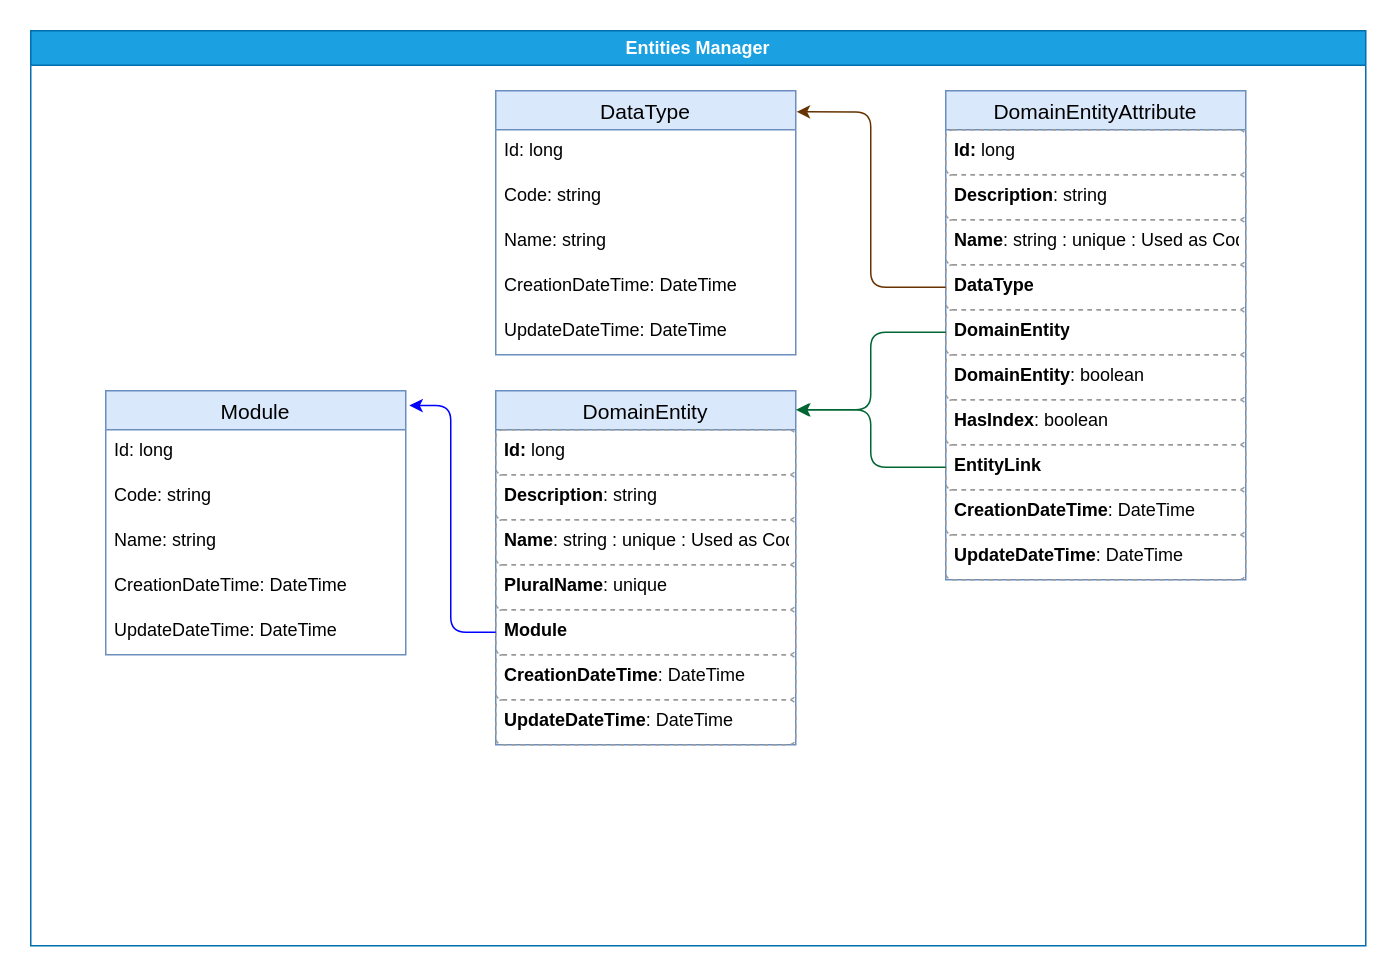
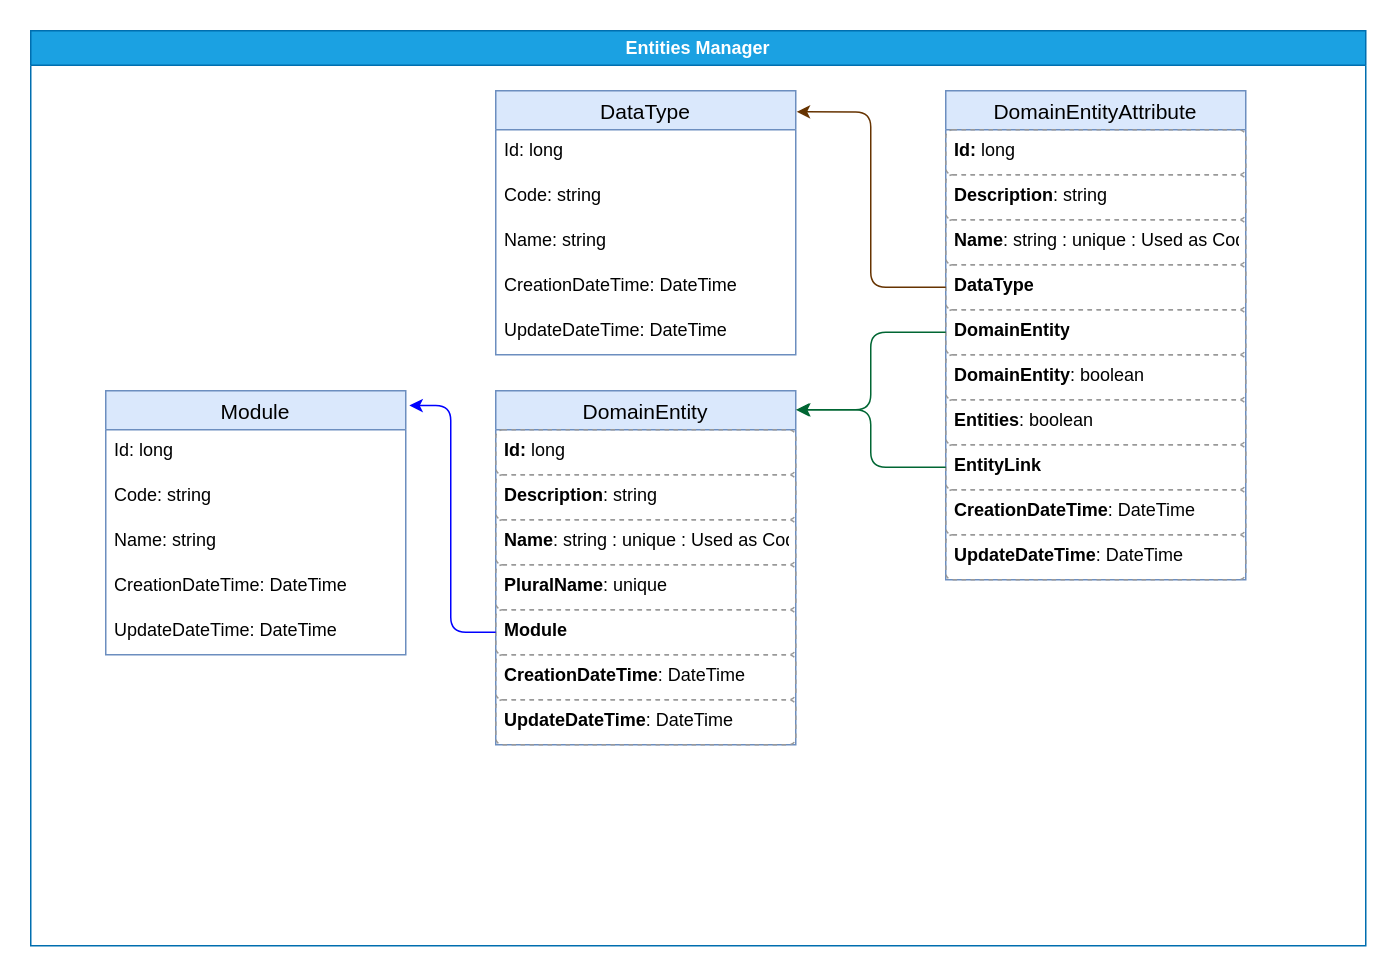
(1033, 421) -> (1029, 421)
